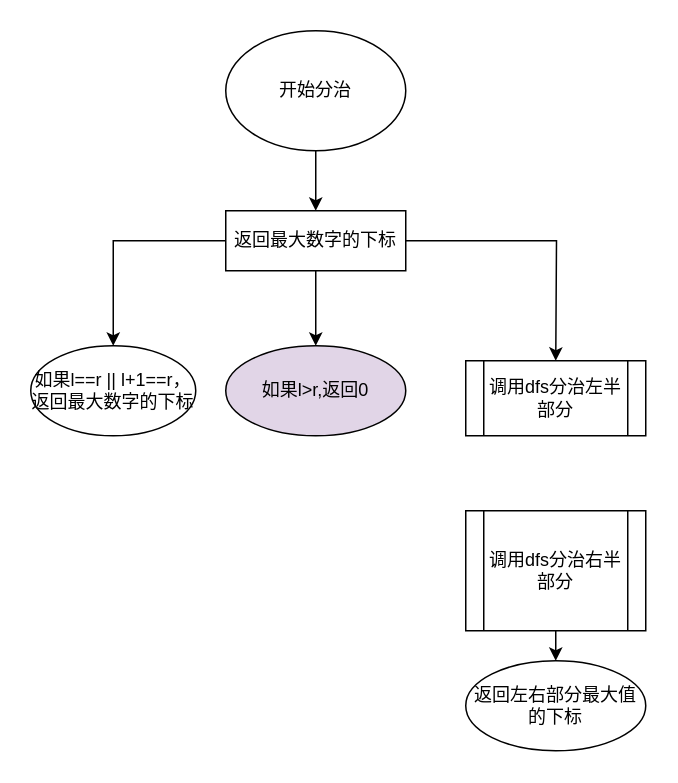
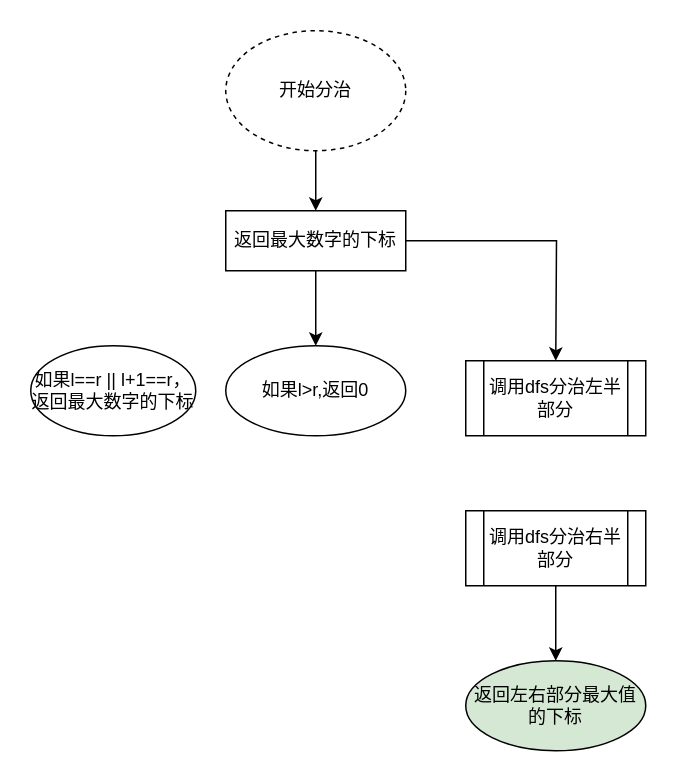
(316, 91) -> (316, 91)
(122, 241) -> none
(316, 391) -> (316, 391)
(556, 571) -> (556, 548)
(556, 706) -> (556, 706)
